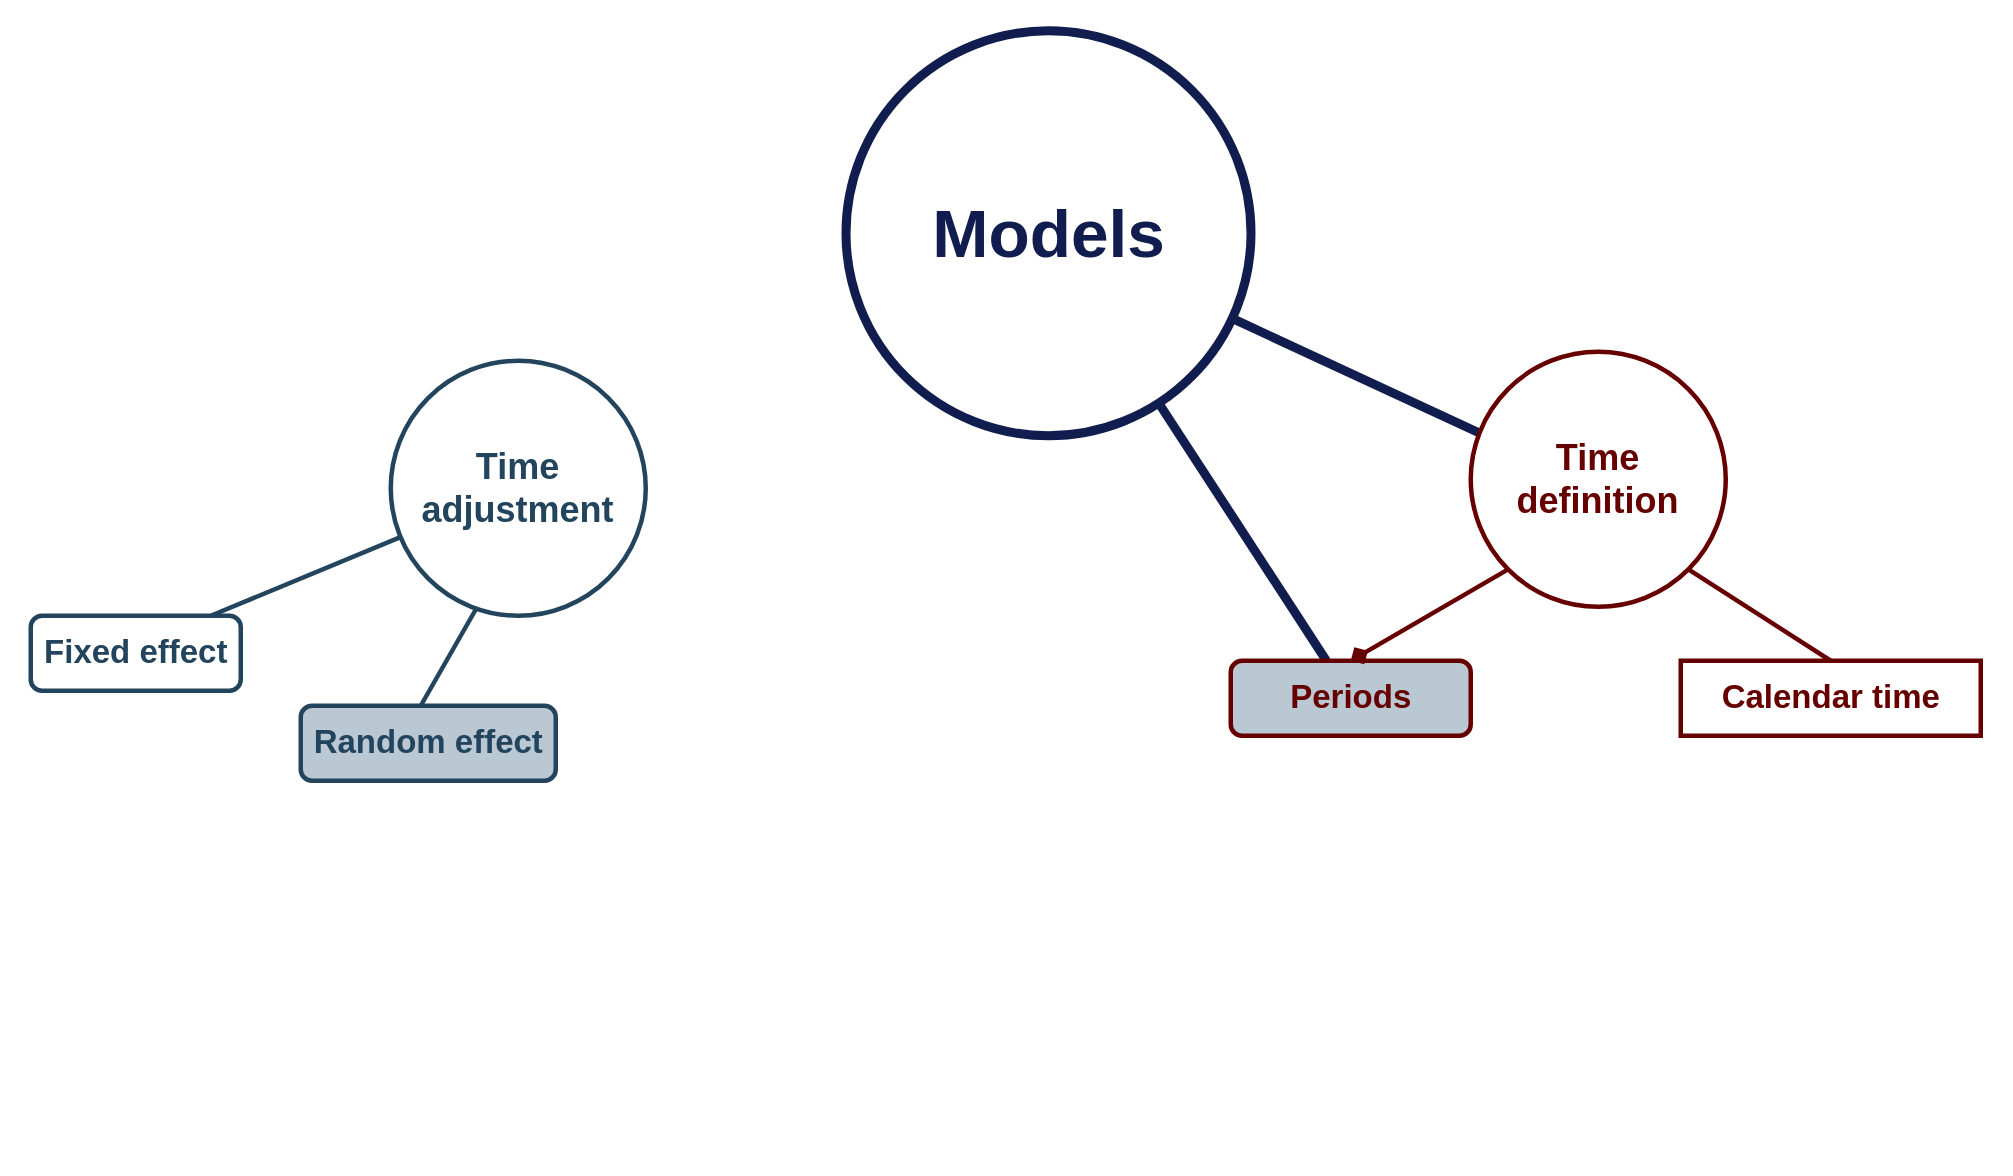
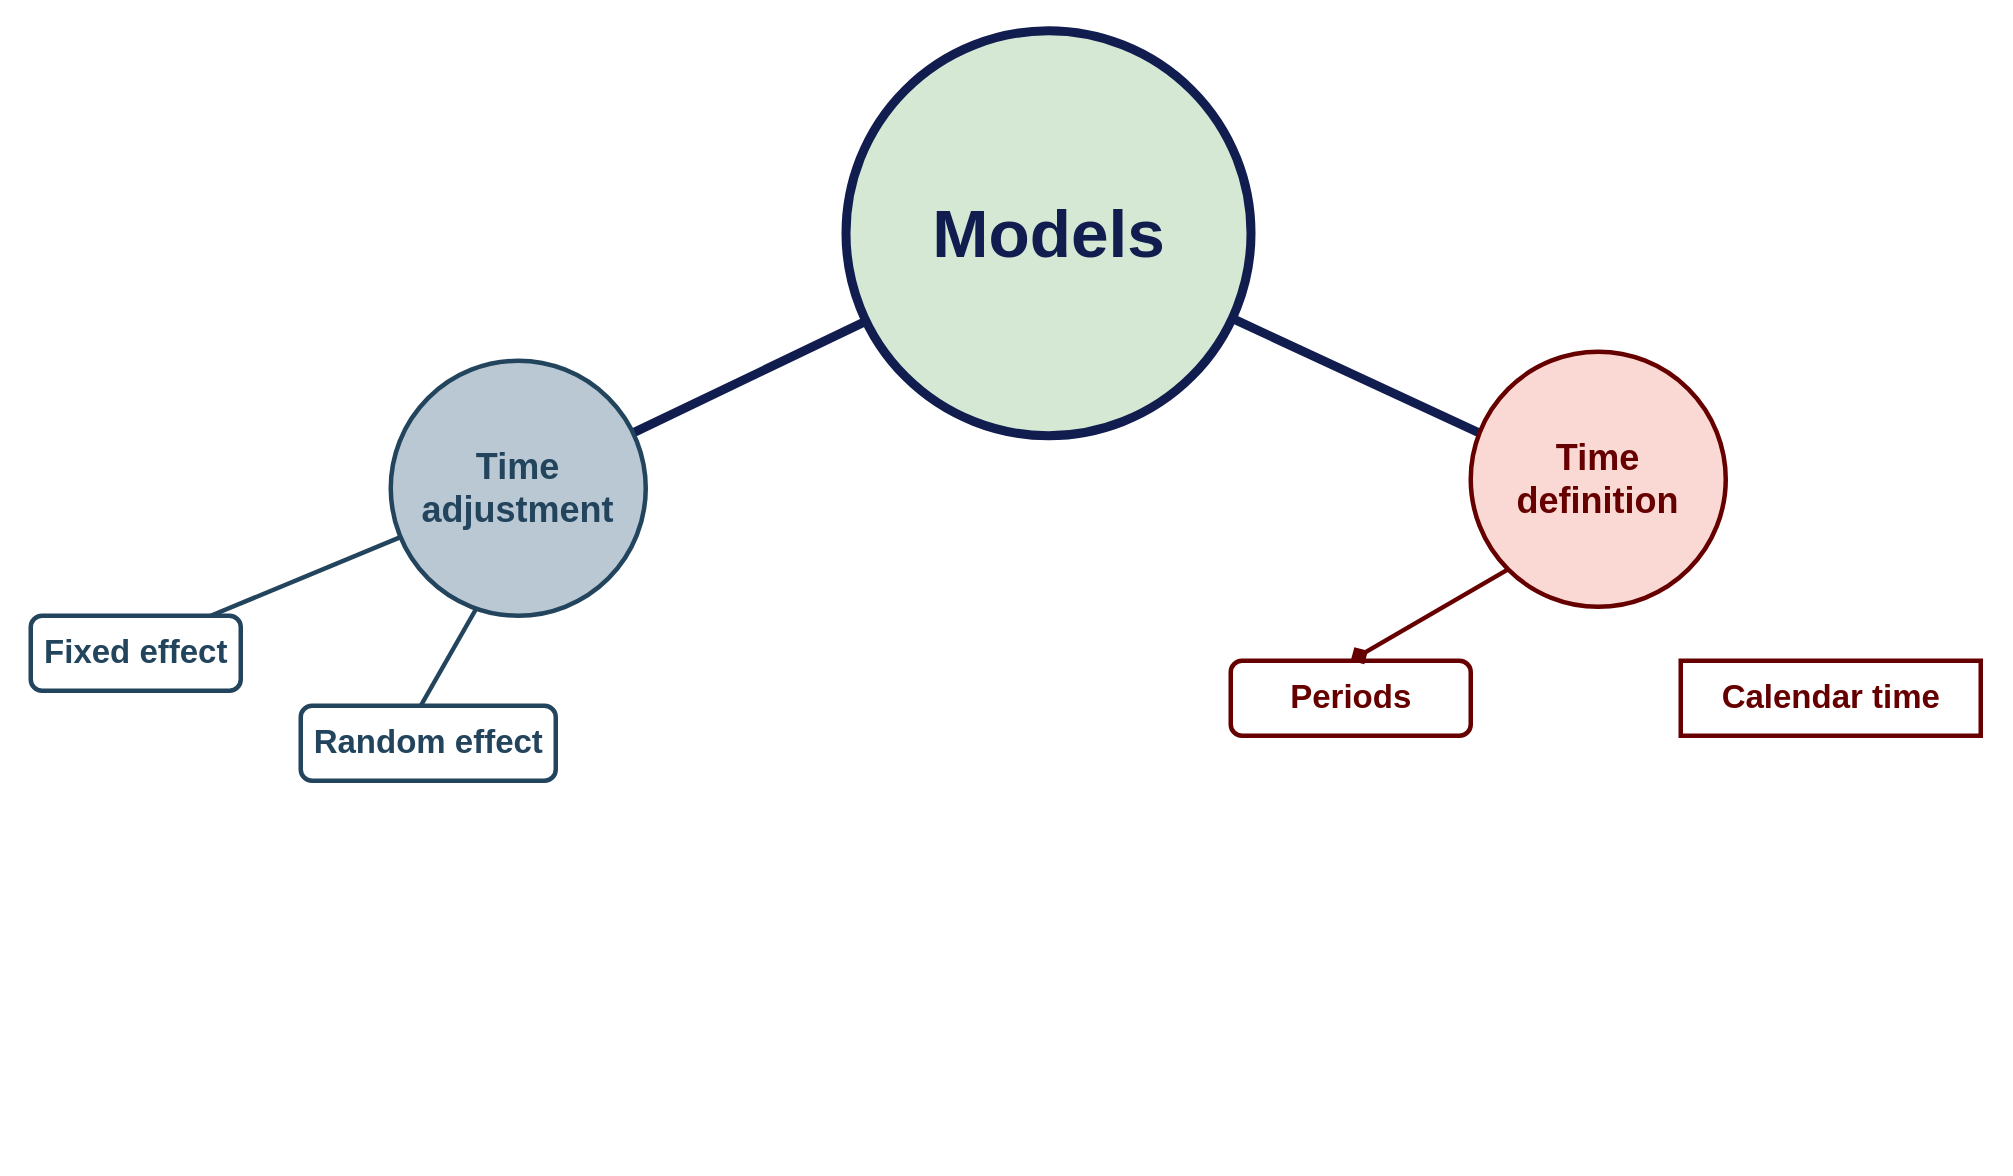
(1049, 233) -> (1049, 233)
(1598, 479) -> (1598, 479)
(518, 488) -> (518, 488)
(1242, 532) -> (749, 377)
(1758, 614) -> none
(1351, 698) -> (1351, 698)
(428, 743) -> (428, 743)
